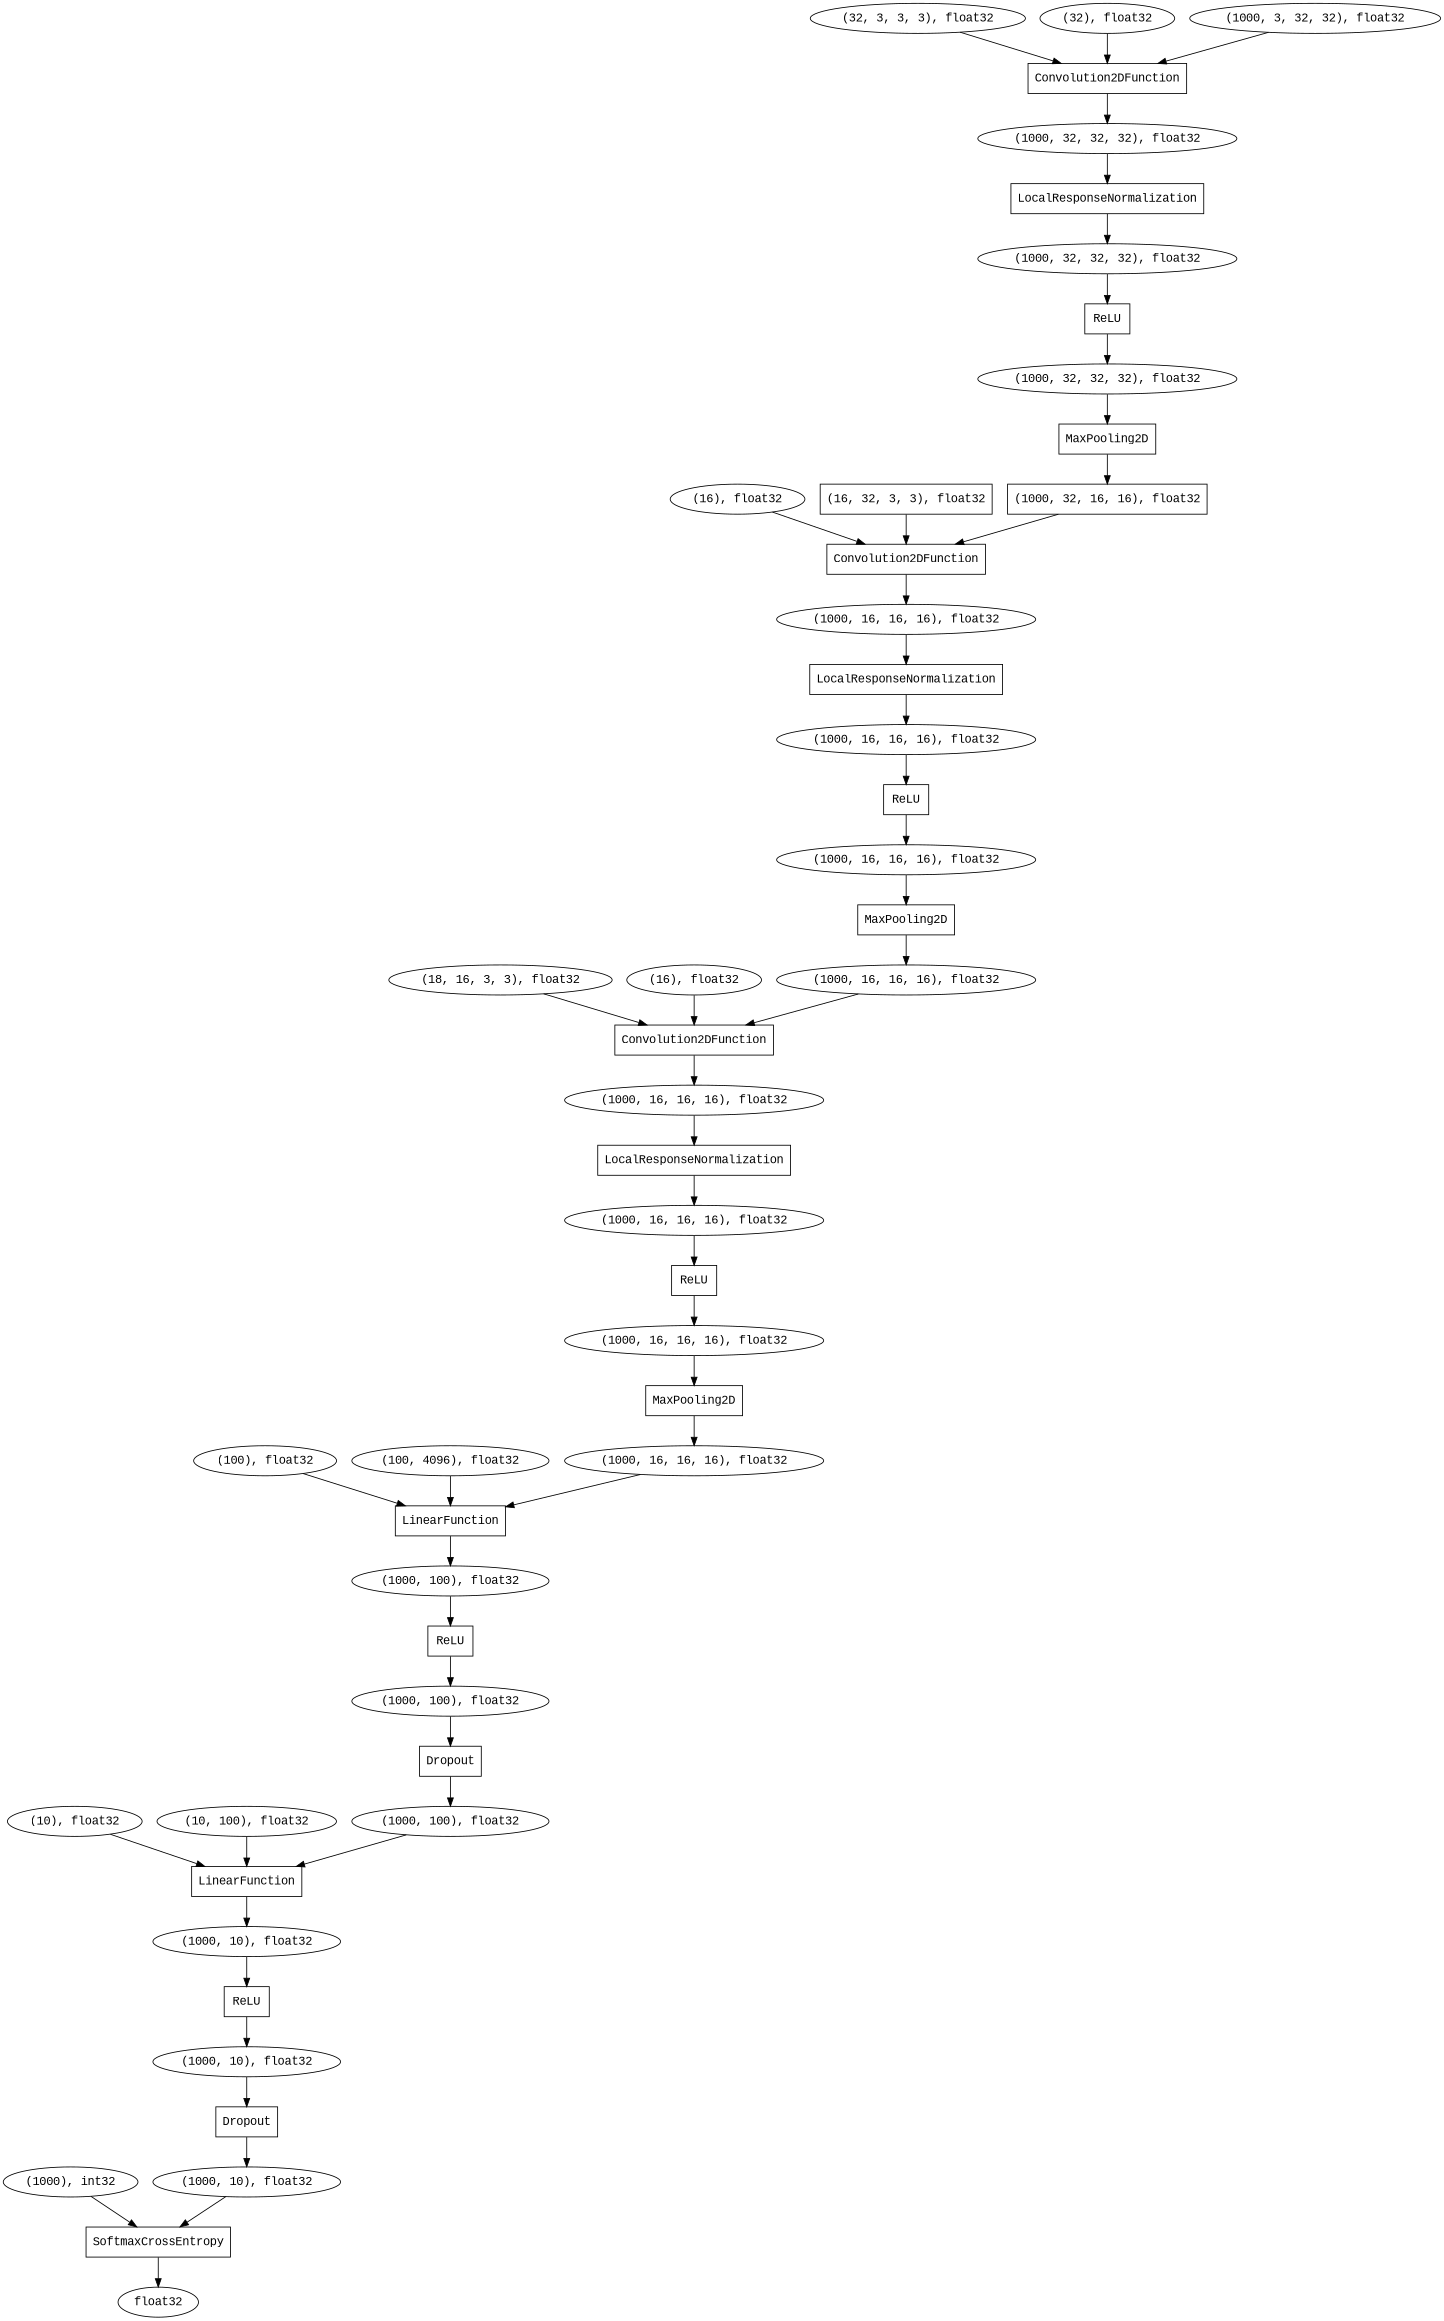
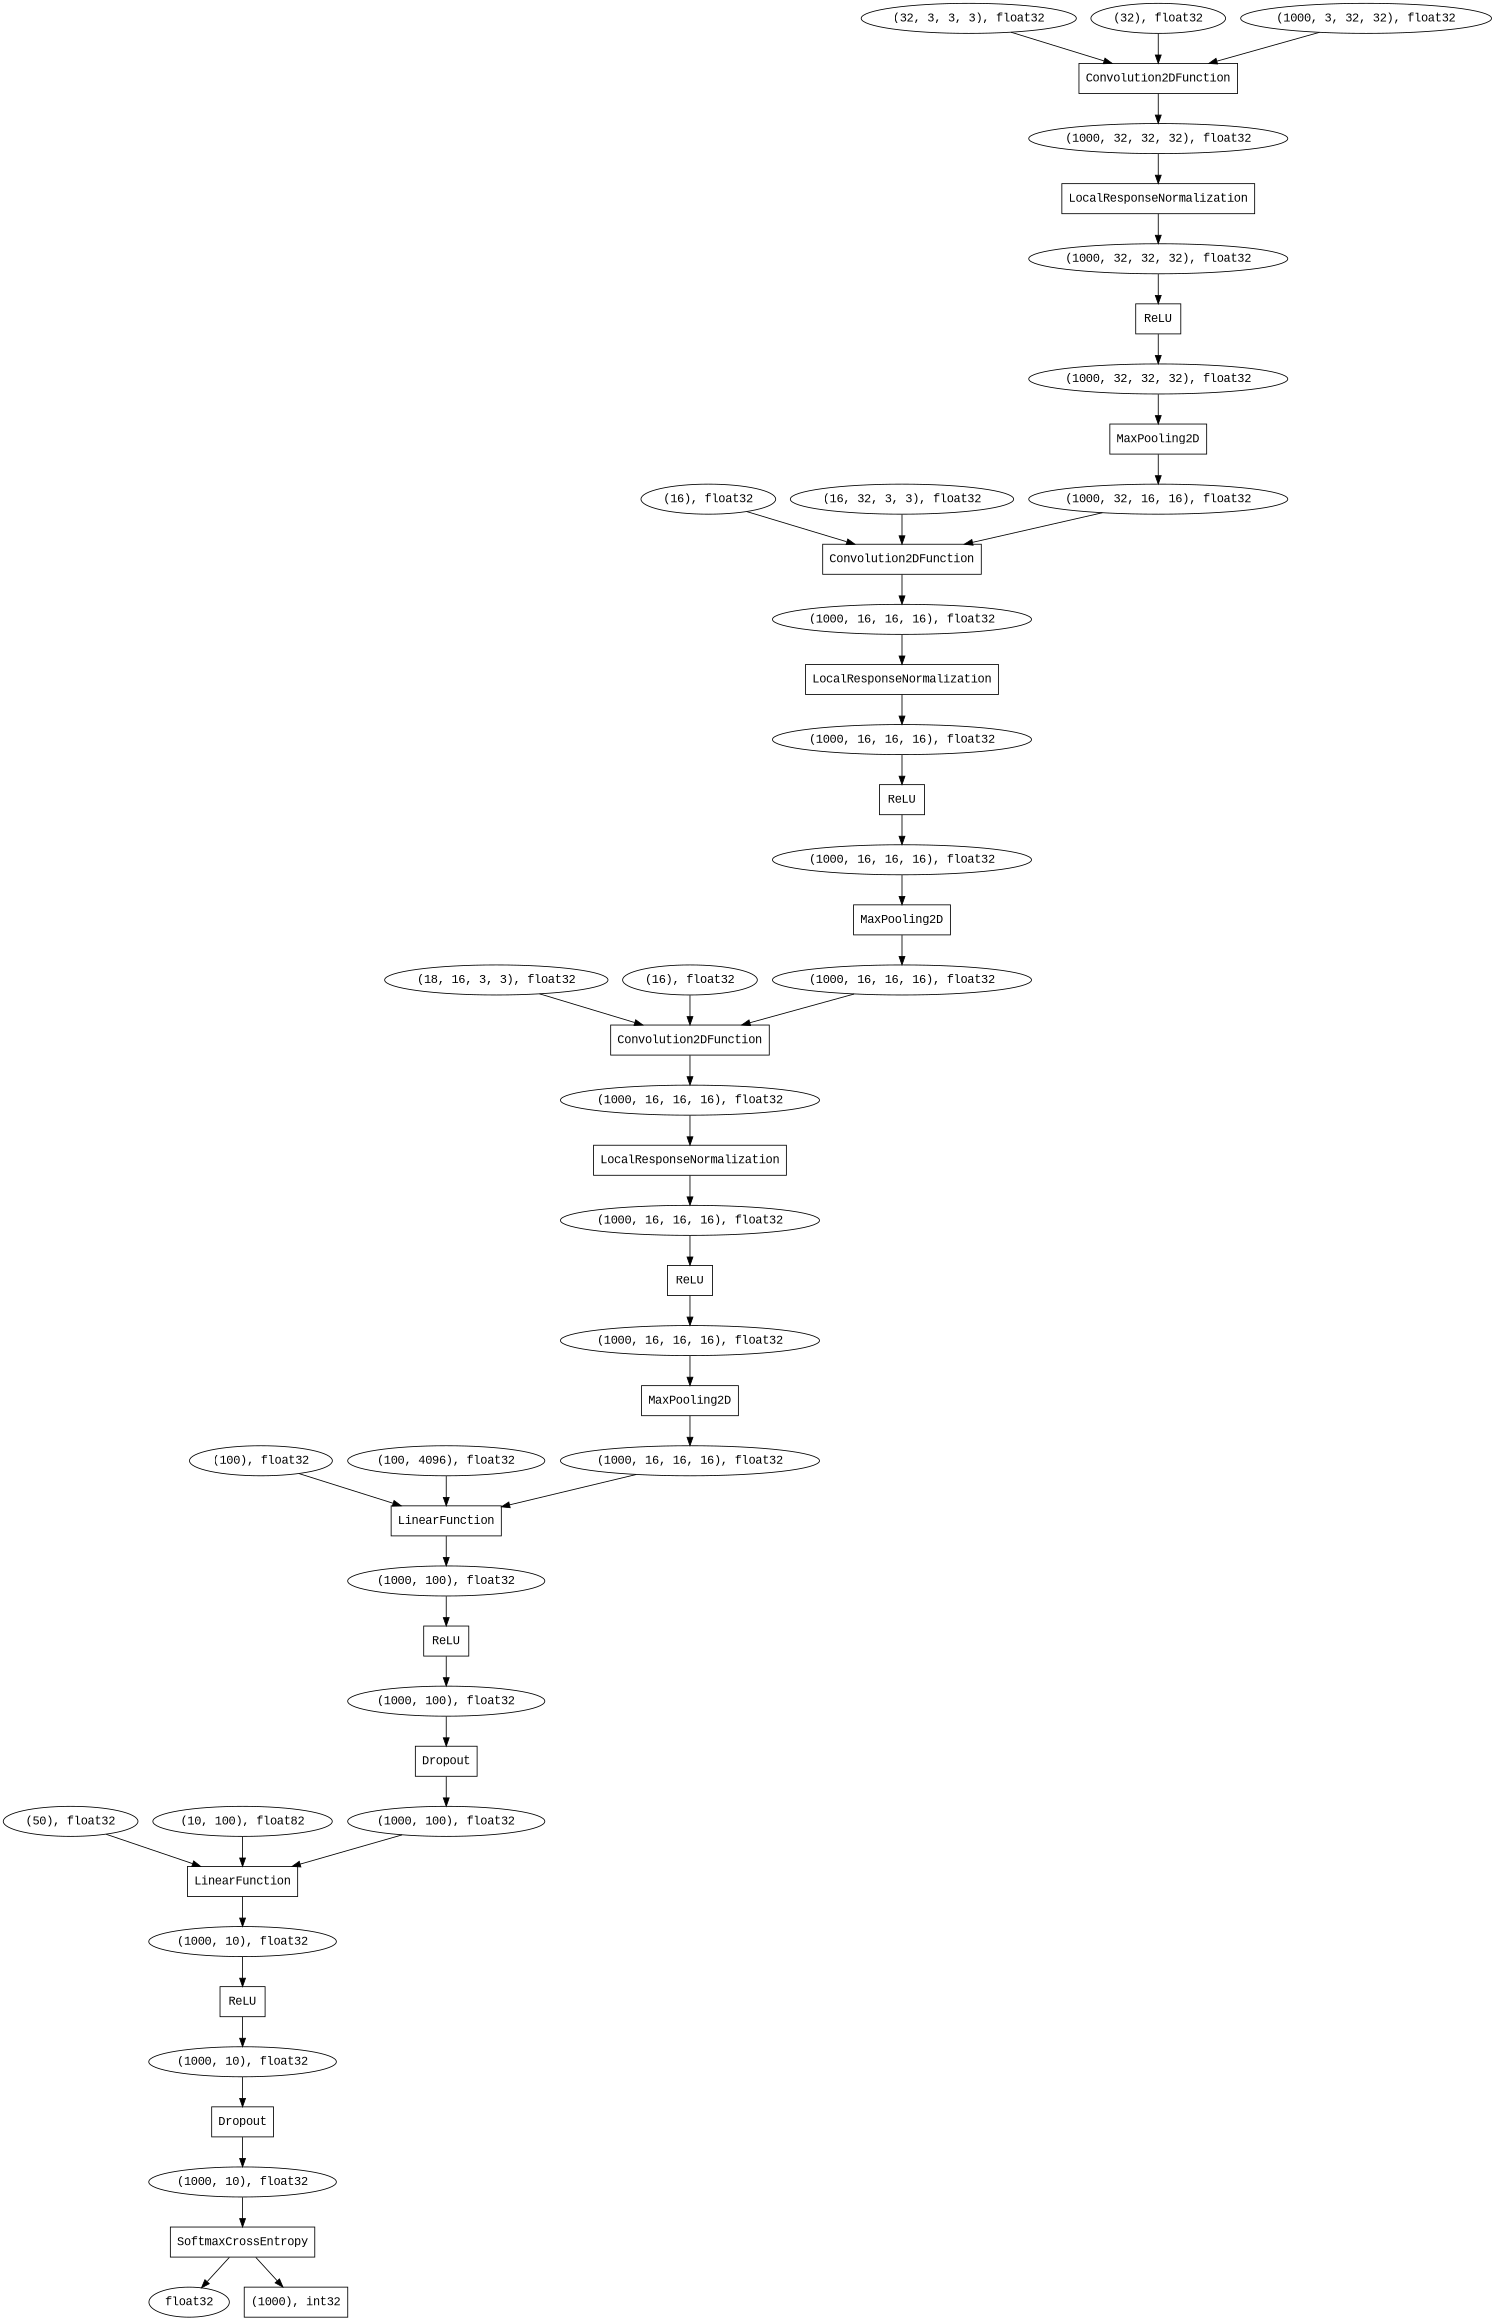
(906, 499) -> (902, 499)
(1107, 499) -> (1158, 499)
(75, 1821) -> (71, 1821)
(247, 1821) -> (243, 1821)
(71, 2182) -> (296, 2302)
(110, 2209) -> (266, 2269)
